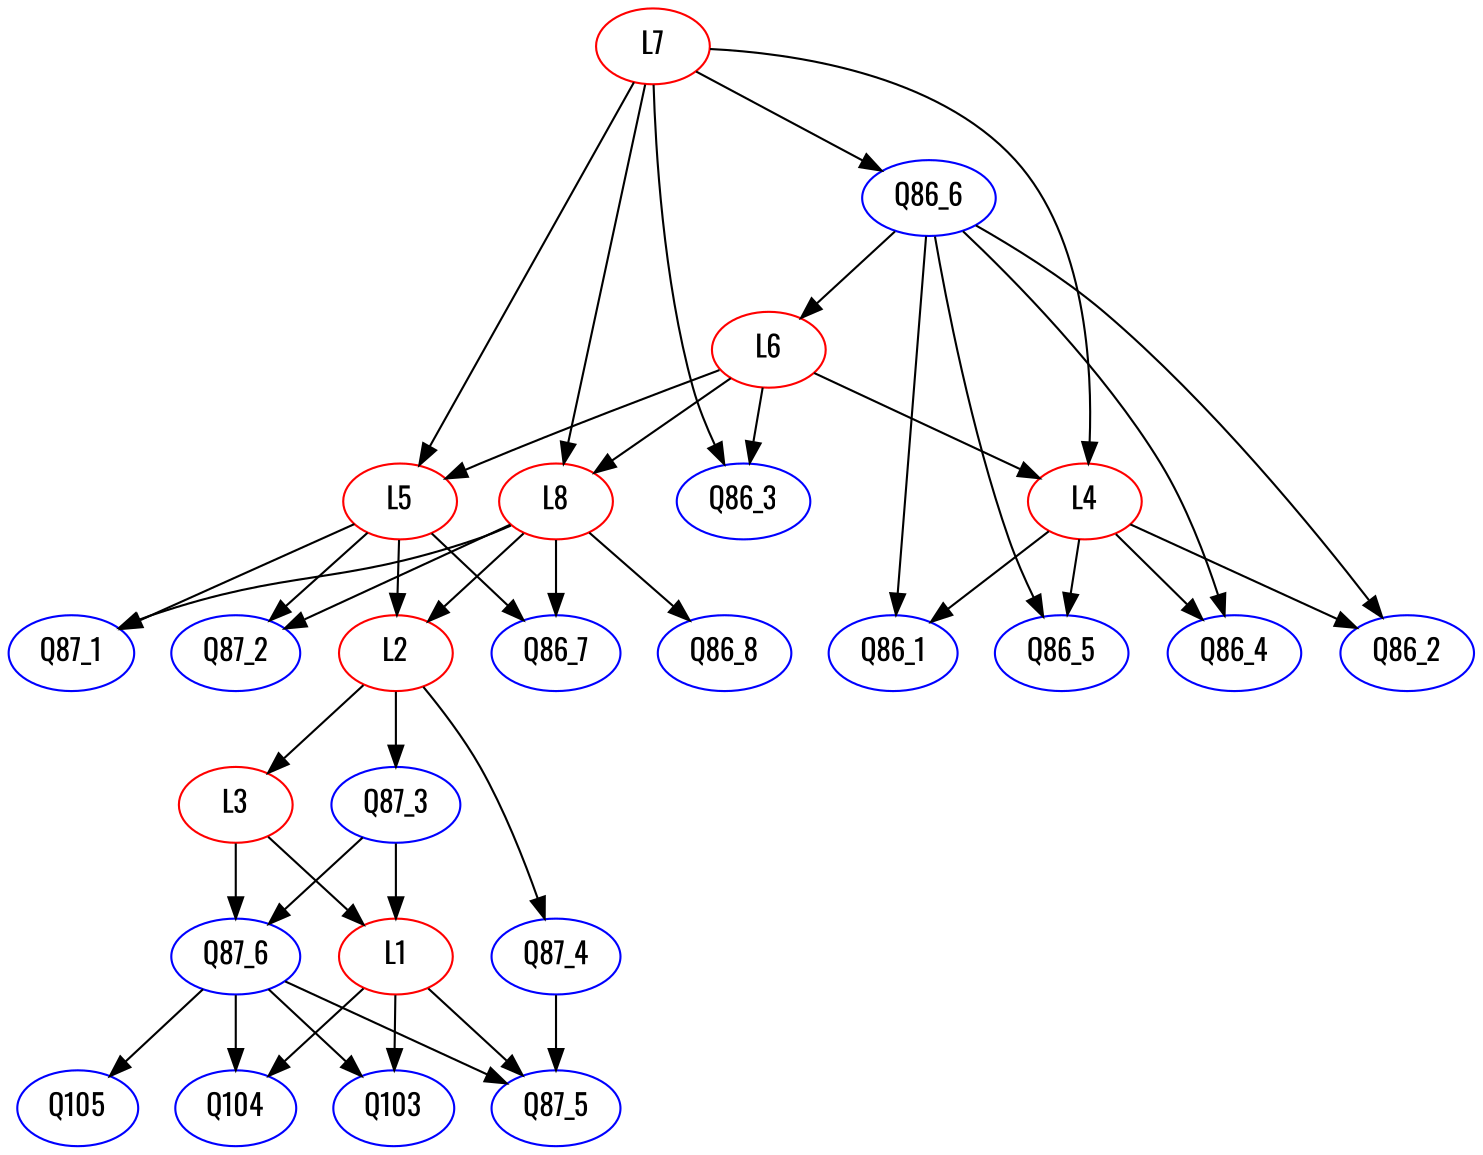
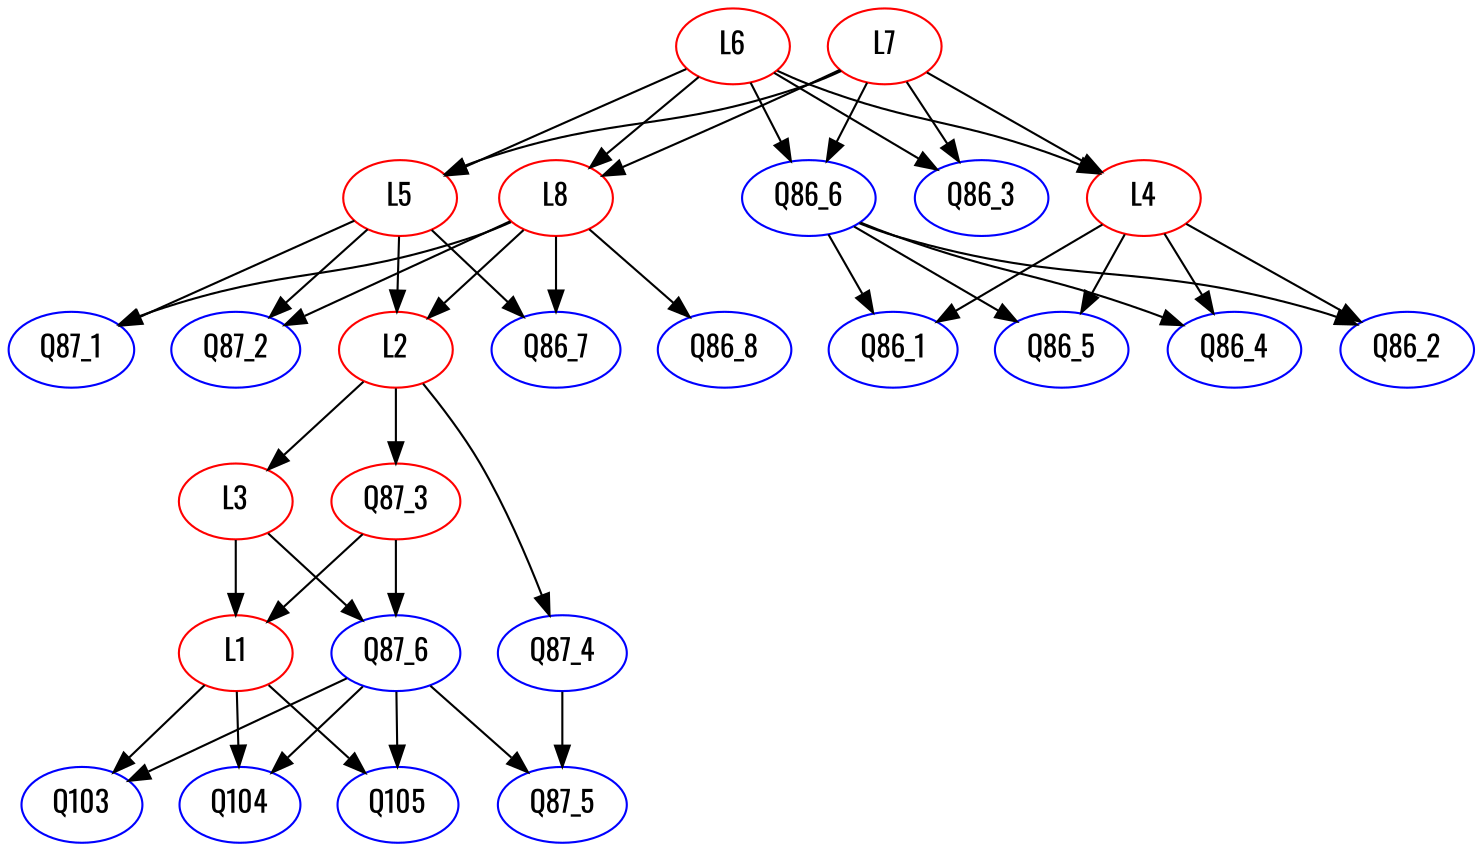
(856, 267) -> (768, 117)
(396, 805) -> (396, 501)
(467, 1025) -> (307, 720)
